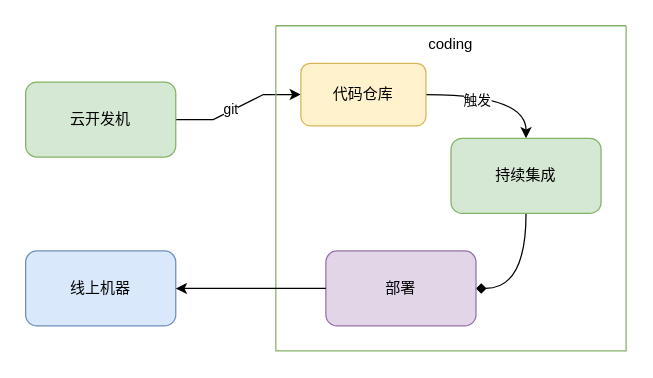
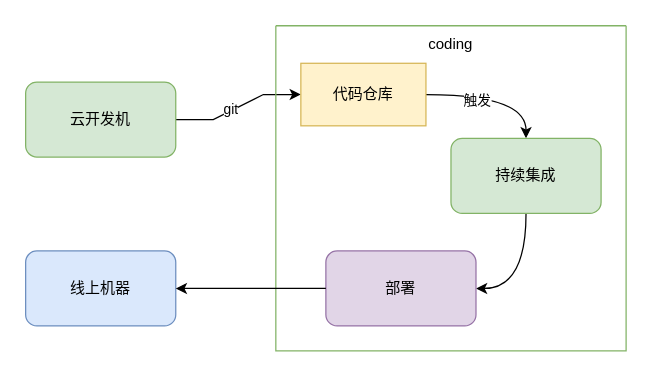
(363, 94) -> (363, 94)
(507, 280) -> (506, 281)
